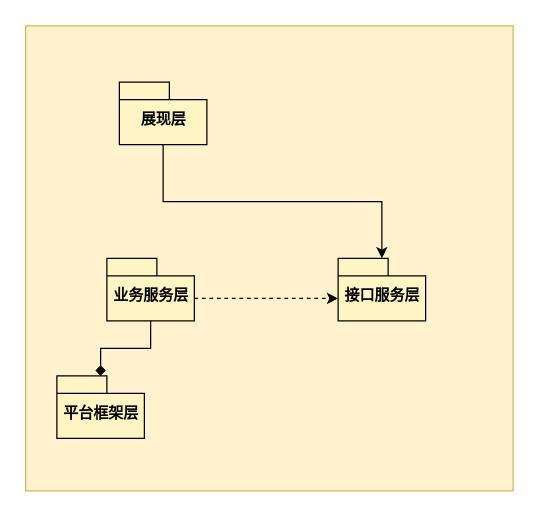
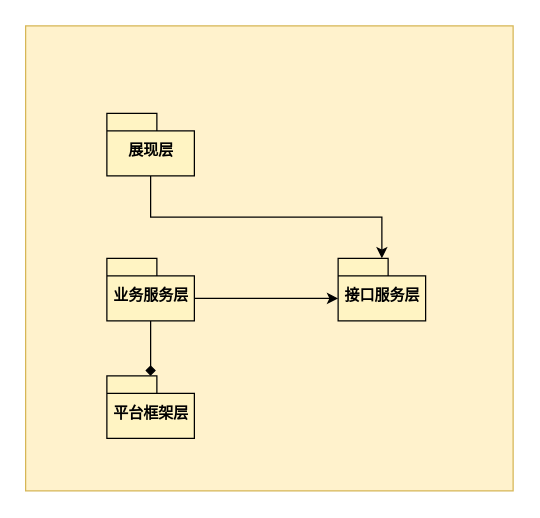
(163, 113) -> (151, 144)
(263, 298) -> (263, 298)
(101, 407) -> (151, 407)
